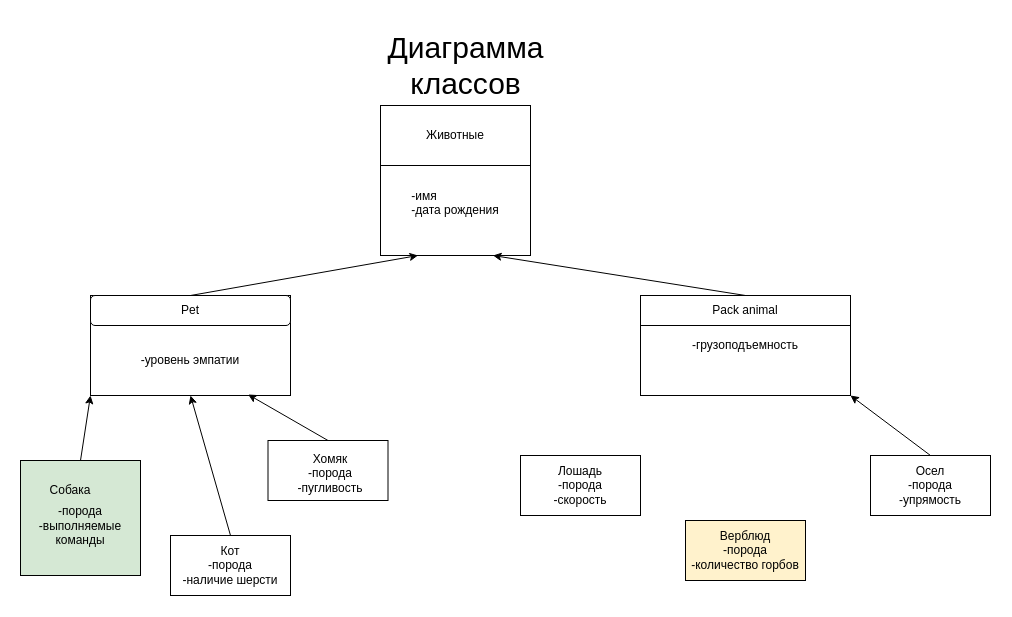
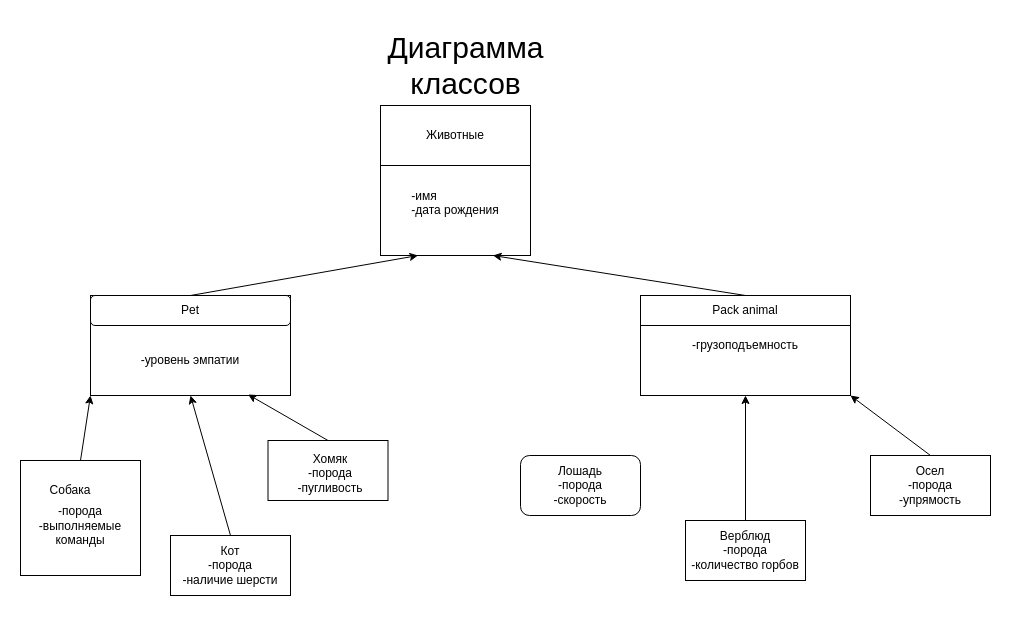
none -> (746, 461)
(581, 486) -> (581, 486)
(81, 518) -> (81, 518)
(746, 551) -> (746, 551)
